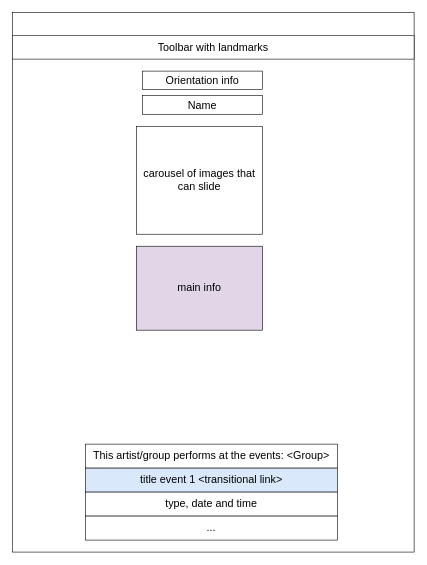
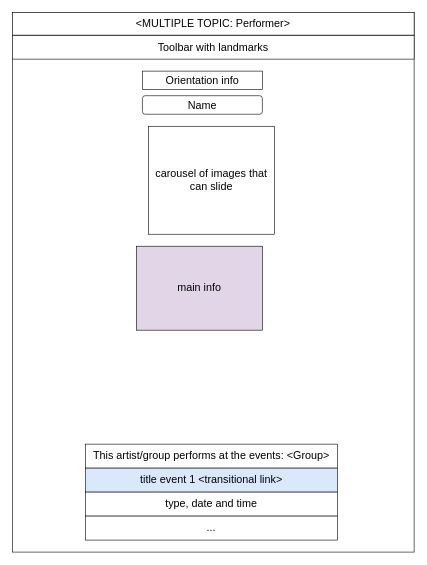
none -> (213, 24)
(203, 105) -> (203, 105)
(200, 180) -> (212, 180)
